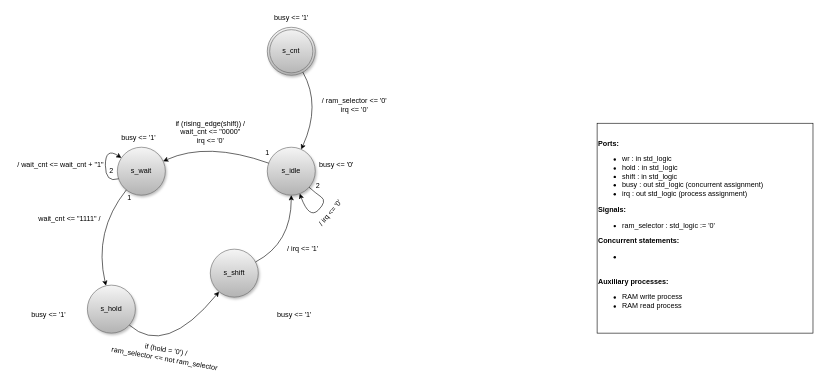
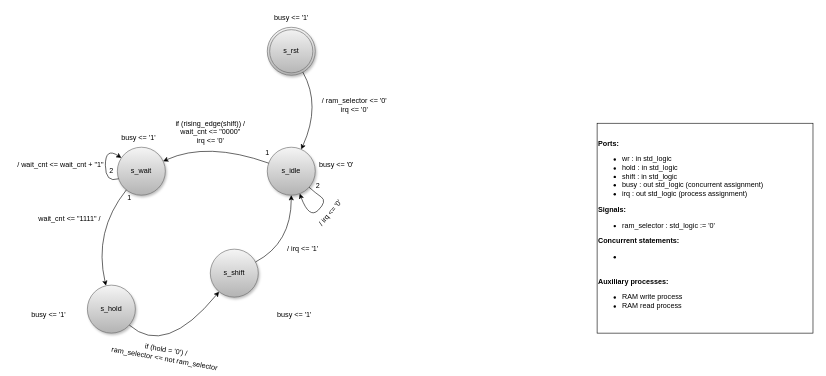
(291, 51) -> (291, 51)
